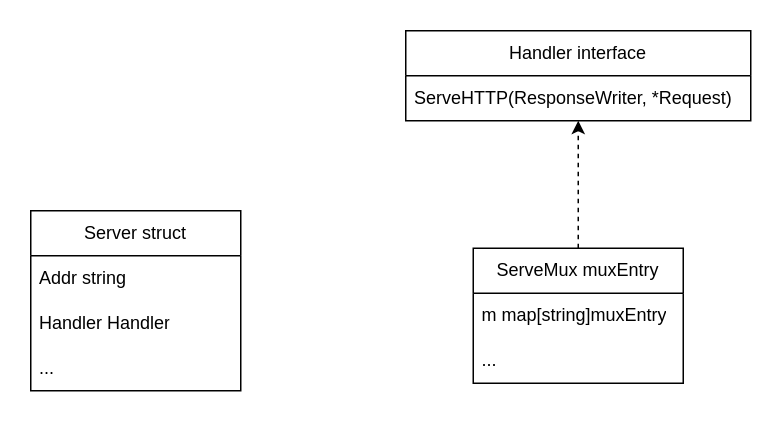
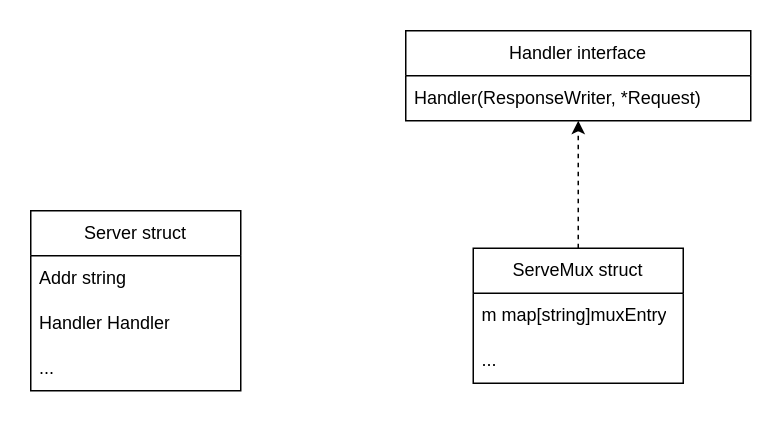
(580, 98) -> (572, 98)
(578, 271) -> (578, 271)
